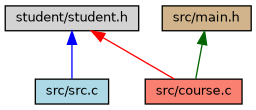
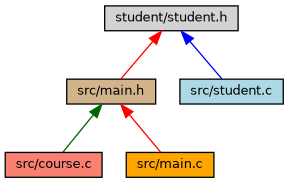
(139, 58) -> (137, 60)
(72, 92) -> (232, 92)
none -> (170, 165)
